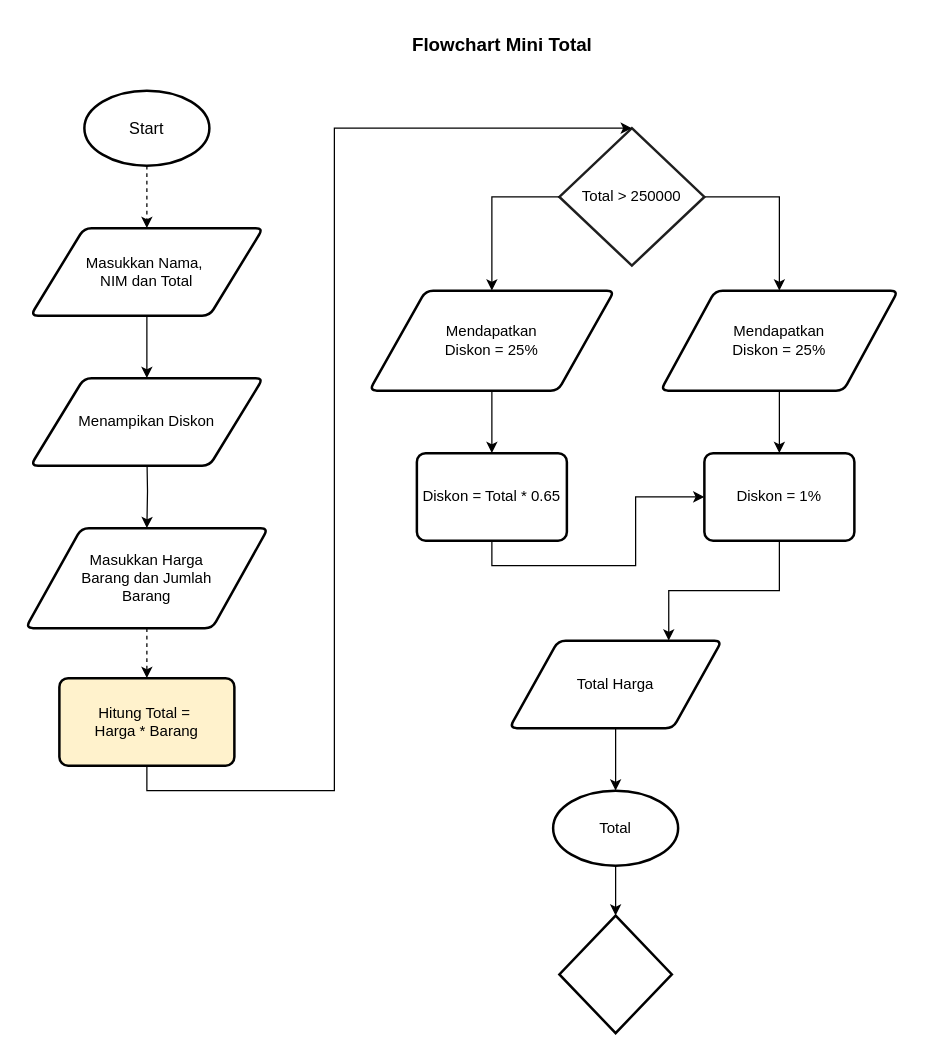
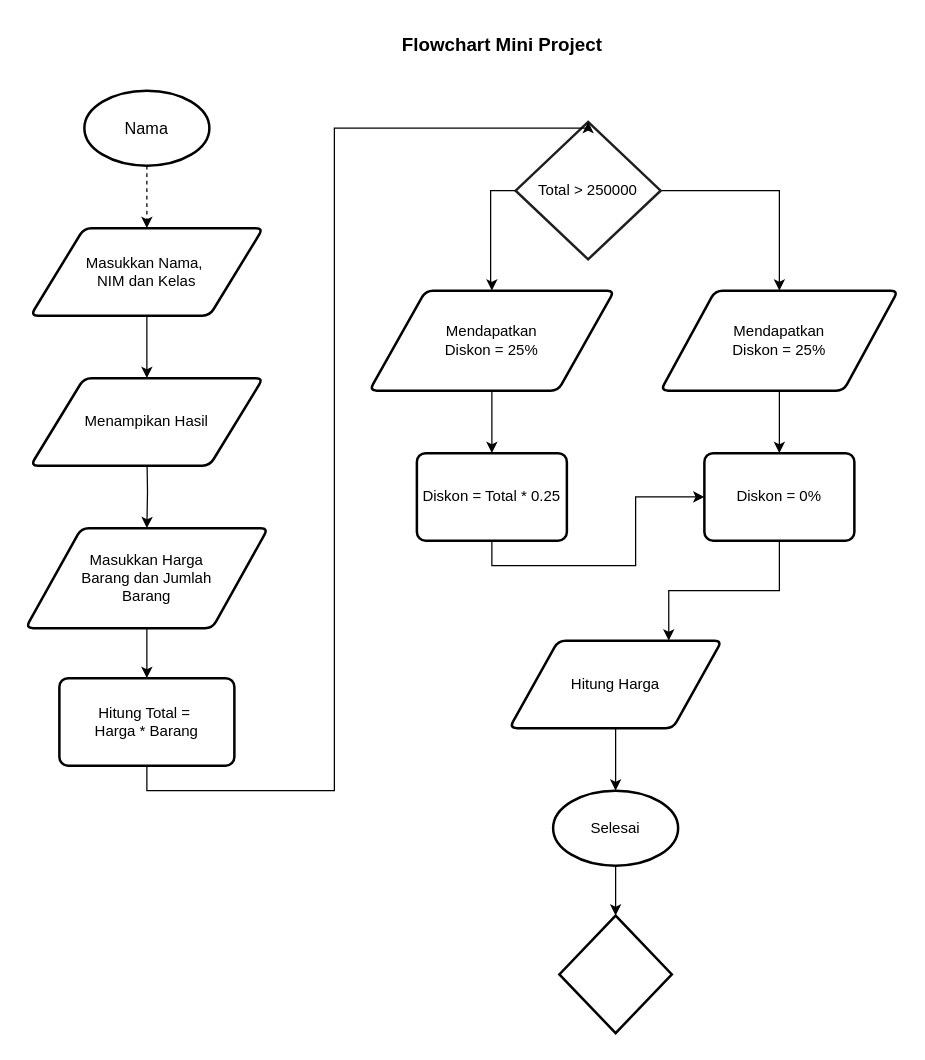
(503, 44) -> (503, 44)
(147, 128) -> (147, 128)
(632, 197) -> (588, 191)
(147, 272) -> (147, 272)
(147, 422) -> (147, 422)
(492, 497) -> (492, 497)
(779, 497) -> (779, 497)
(147, 648) -> (147, 648)
(616, 684) -> (616, 684)
(147, 722) -> (147, 722)
(616, 828) -> (616, 828)
